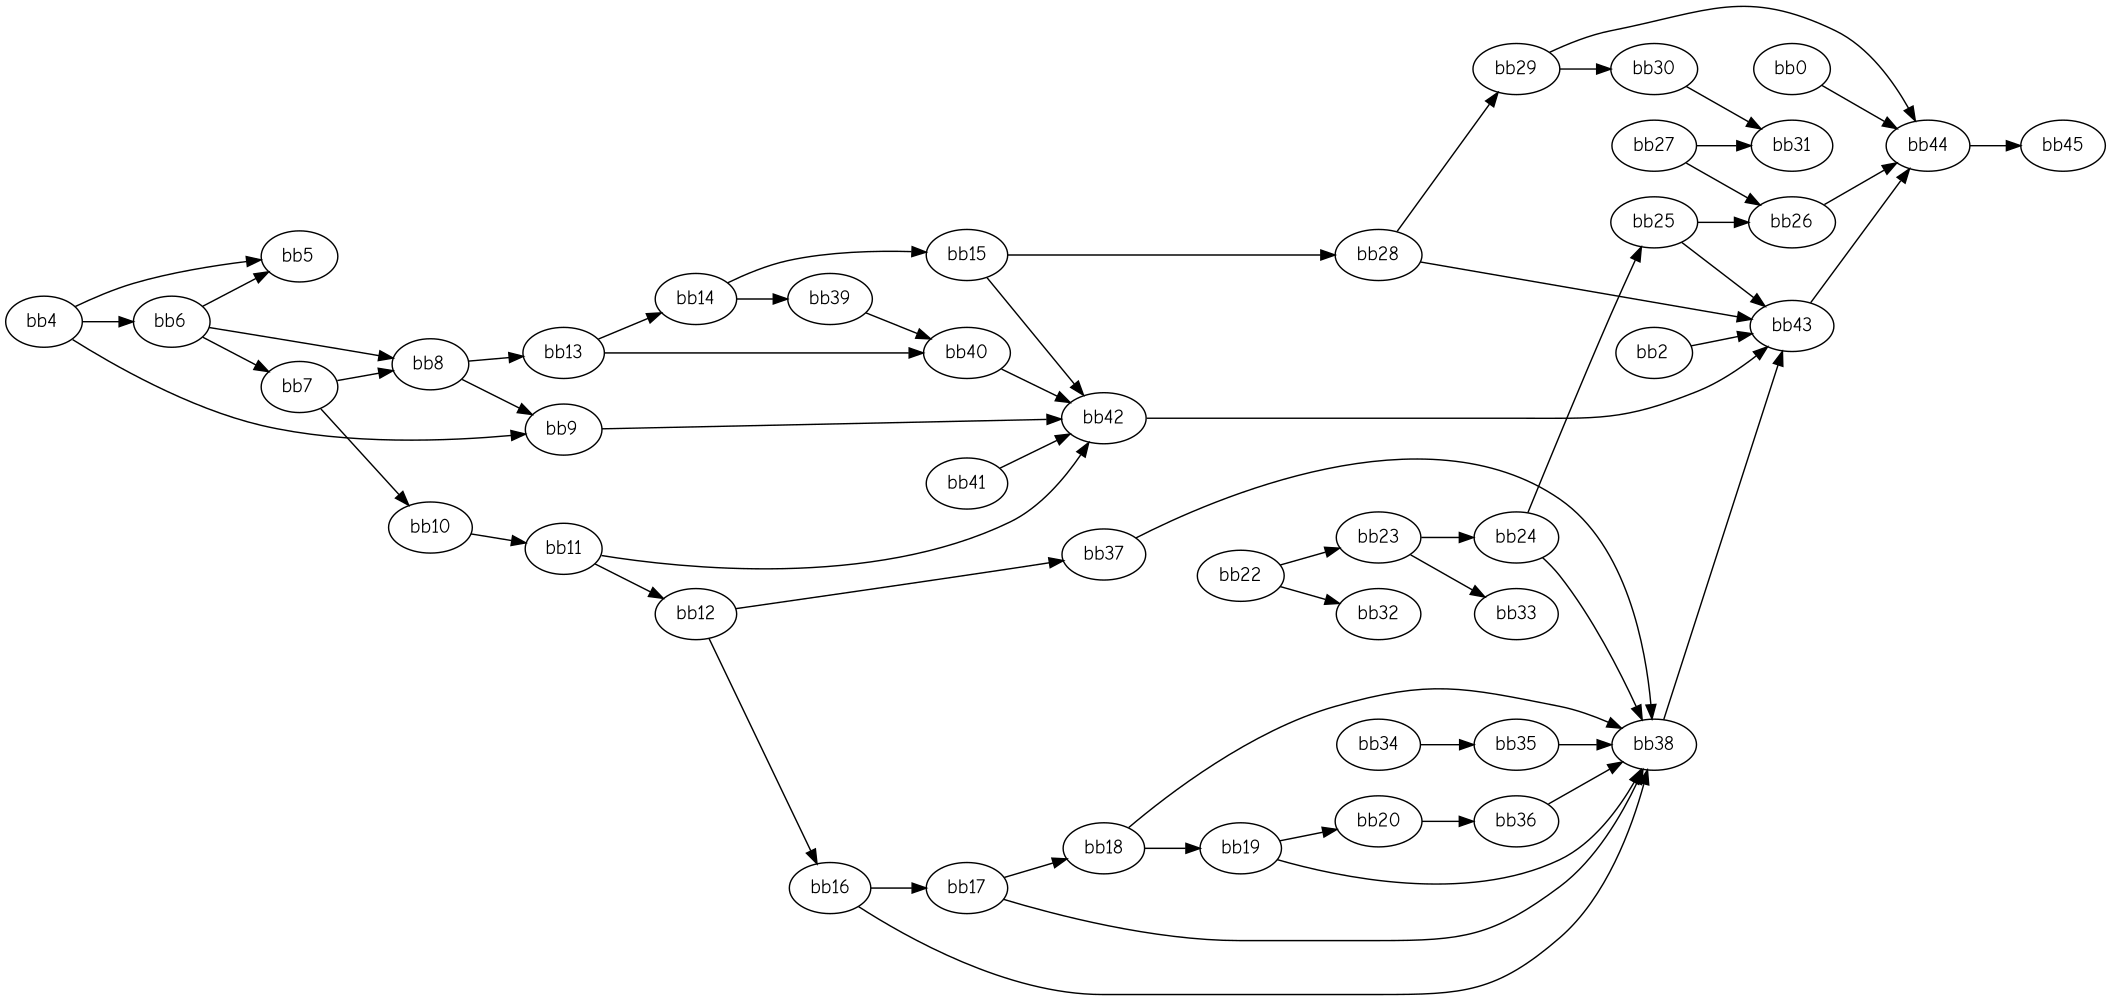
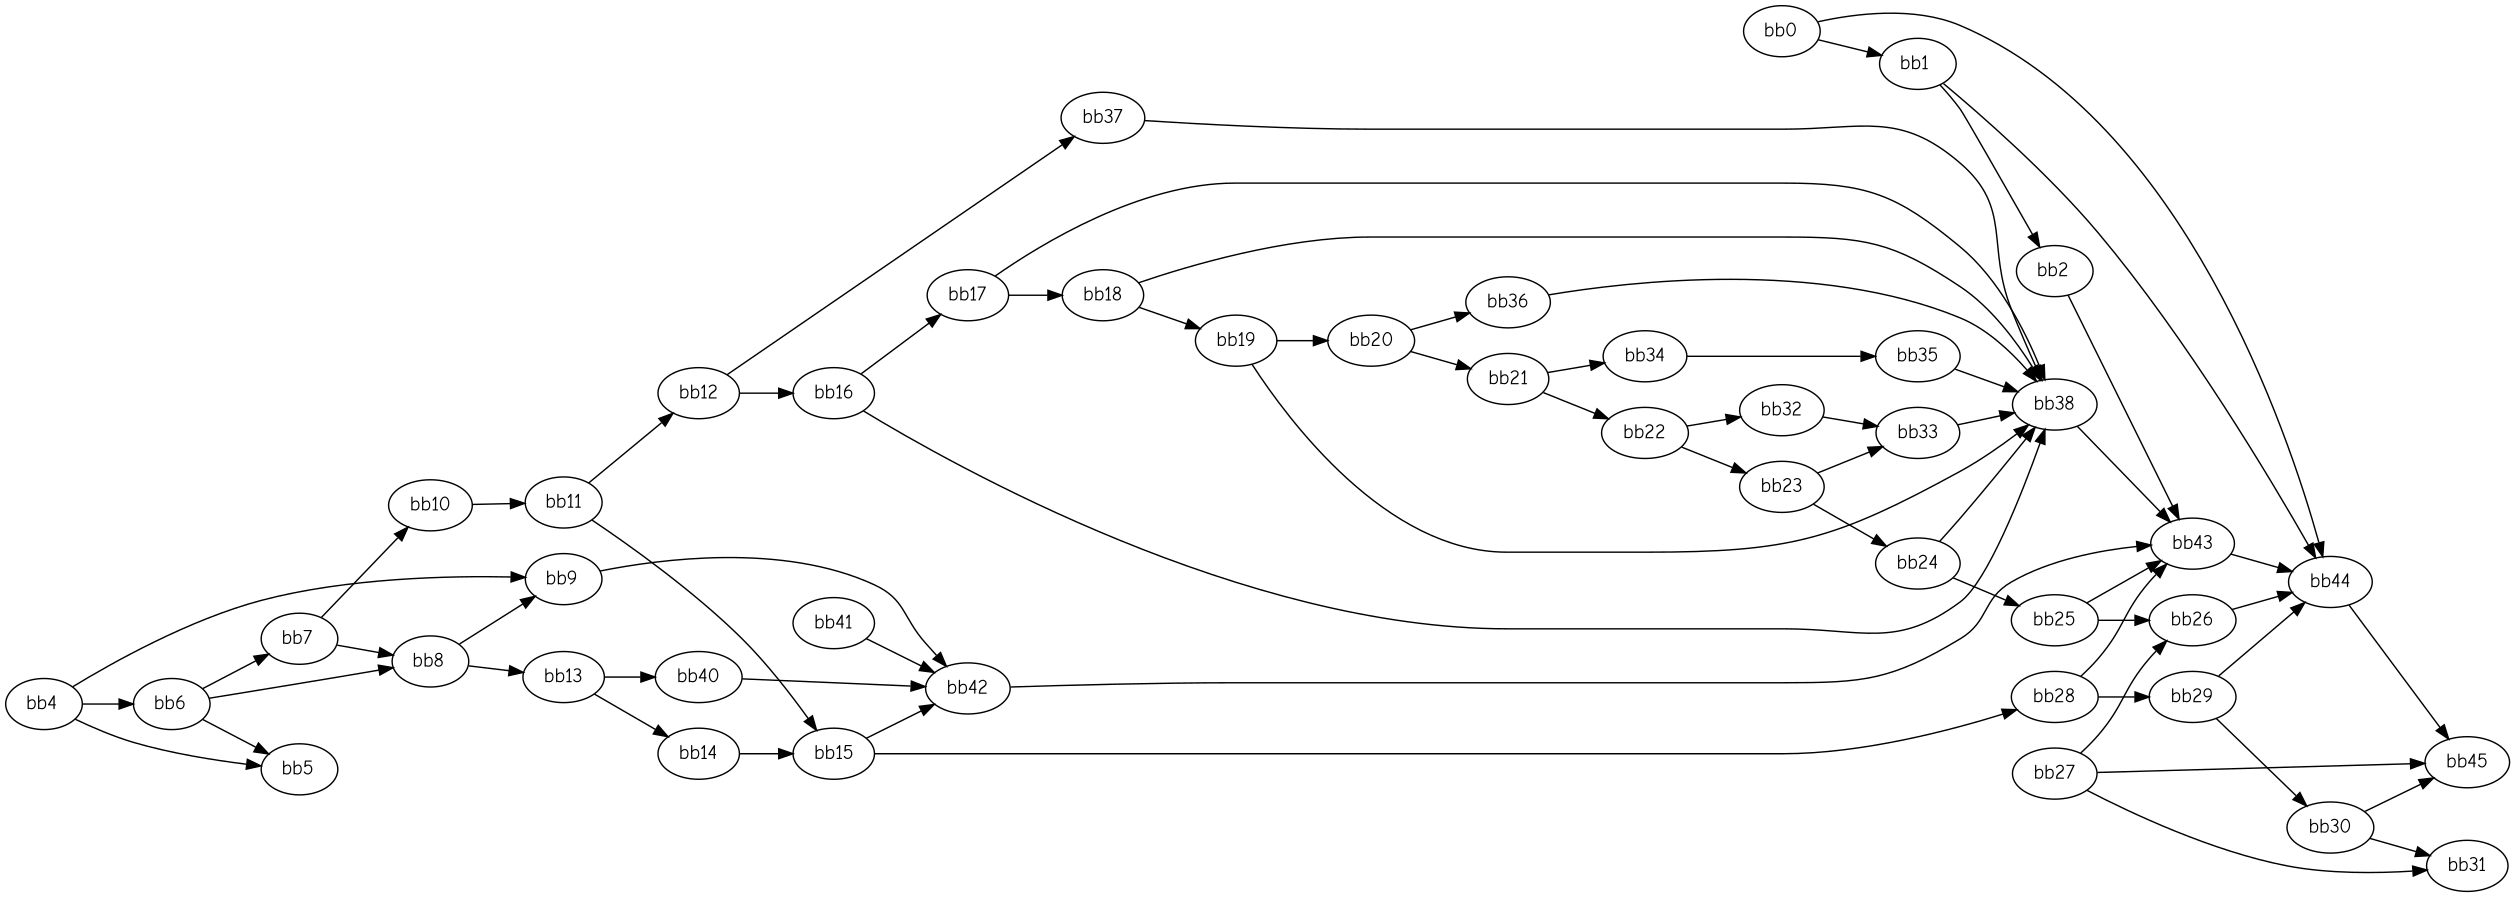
none -> (1918, 64)
(830, 299) -> none
none -> (1508, 379)
none -> (1843, 420)
none -> (1979, 420)
(858, 563) -> (710, 609)
none -> (2254, 768)
none -> (2393, 798)
